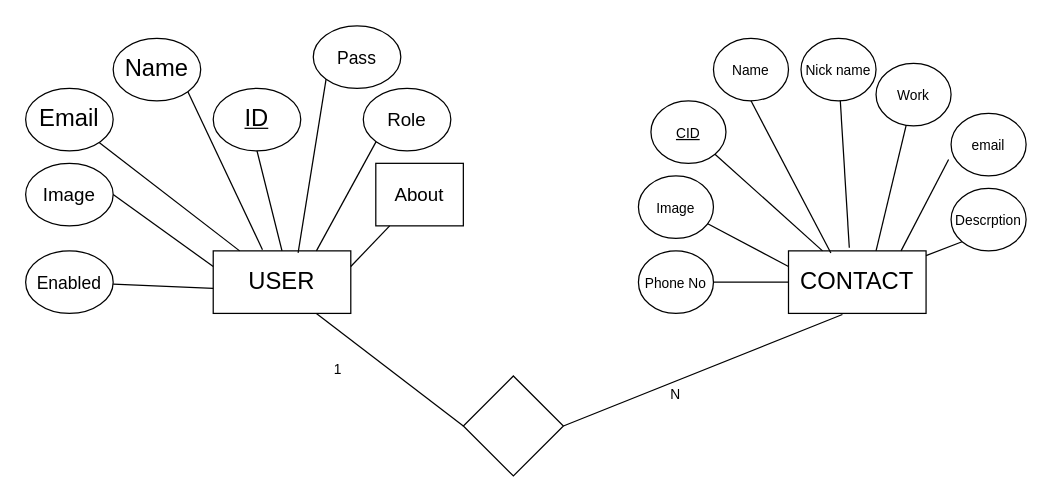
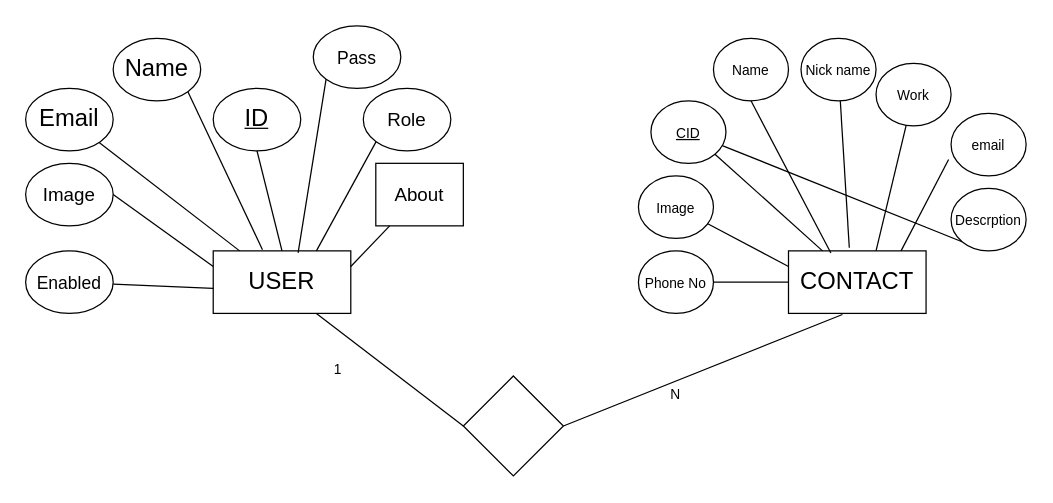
(944, 248) -> (842, 193)
